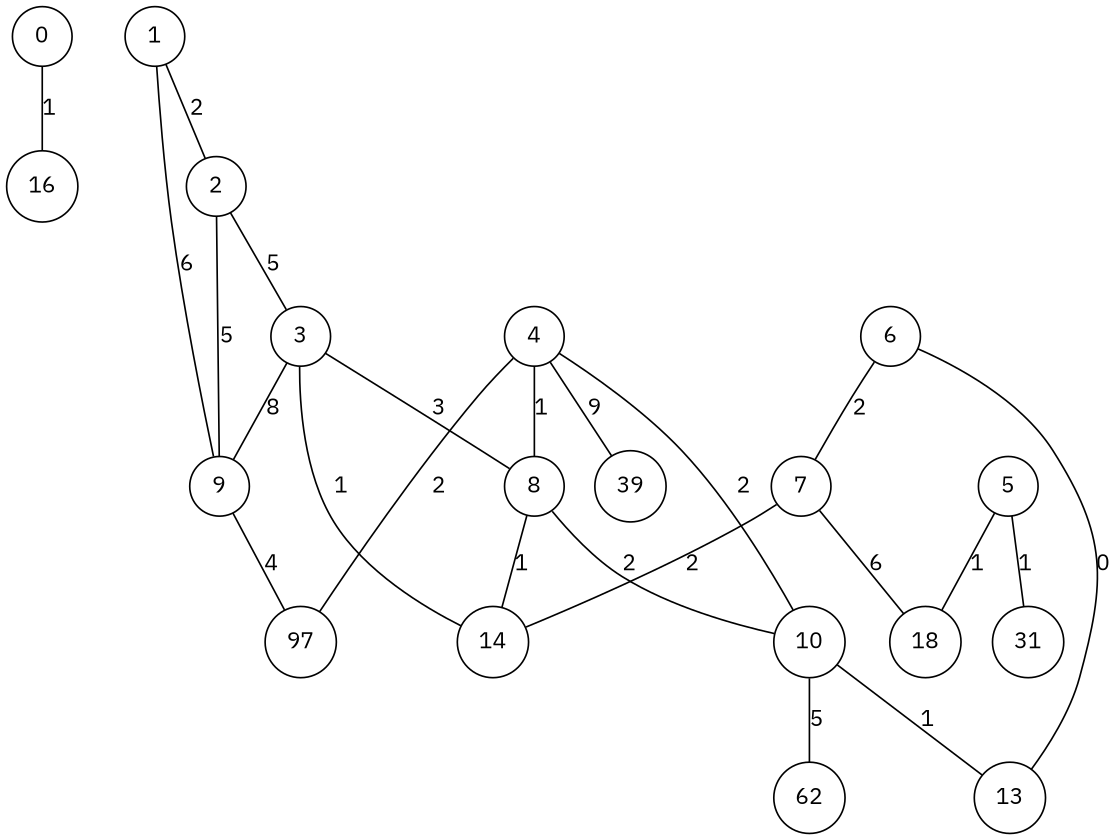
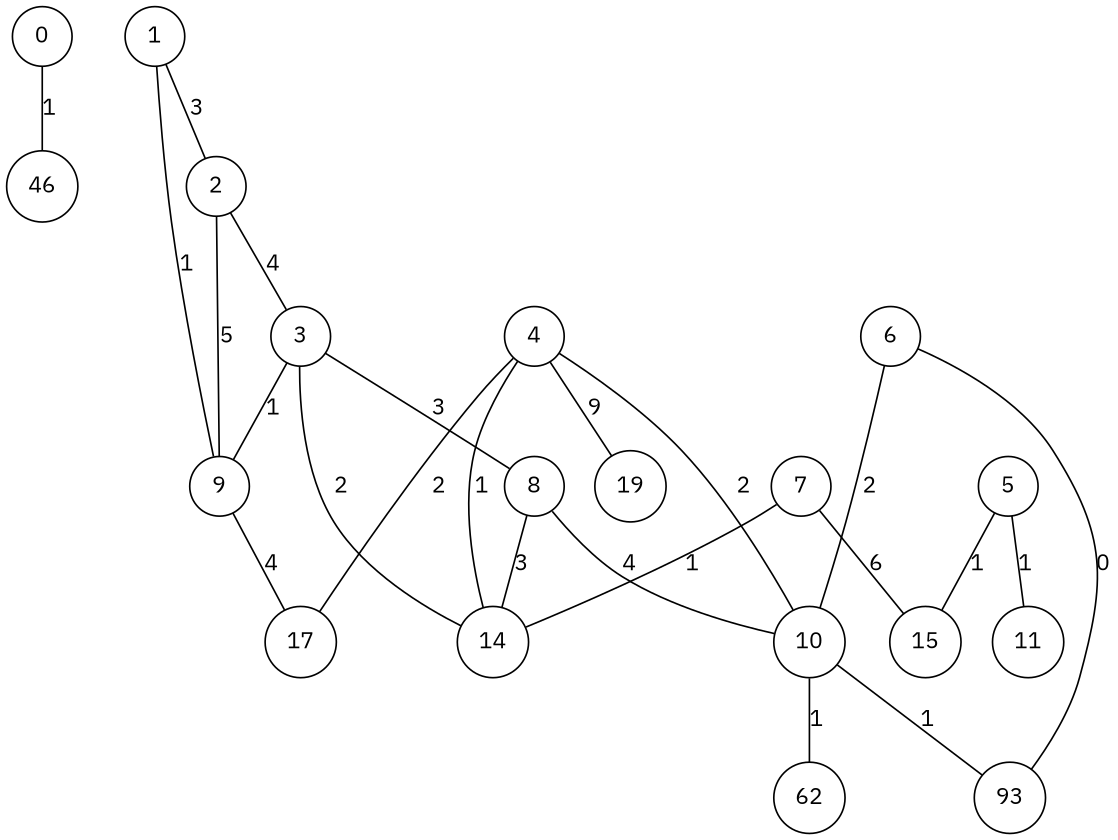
(197, 109) -> (197, 109)
(42, 186) -> (42, 186)
(187, 264) -> (187, 264)
(273, 264) -> (273, 264)
(273, 408) -> (273, 408)
(844, 410) -> (855, 487)
(534, 411) -> (470, 480)
(341, 486) -> (341, 486)
(630, 486) -> (630, 486)
(522, 564) -> (522, 564)
(630, 564) -> (630, 564)
(693, 564) -> (693, 564)
(301, 642) -> (301, 642)
(925, 642) -> (925, 642)
(1028, 642) -> (1028, 642)
(817, 720) -> (817, 720)
(1010, 798) -> (1010, 798)
